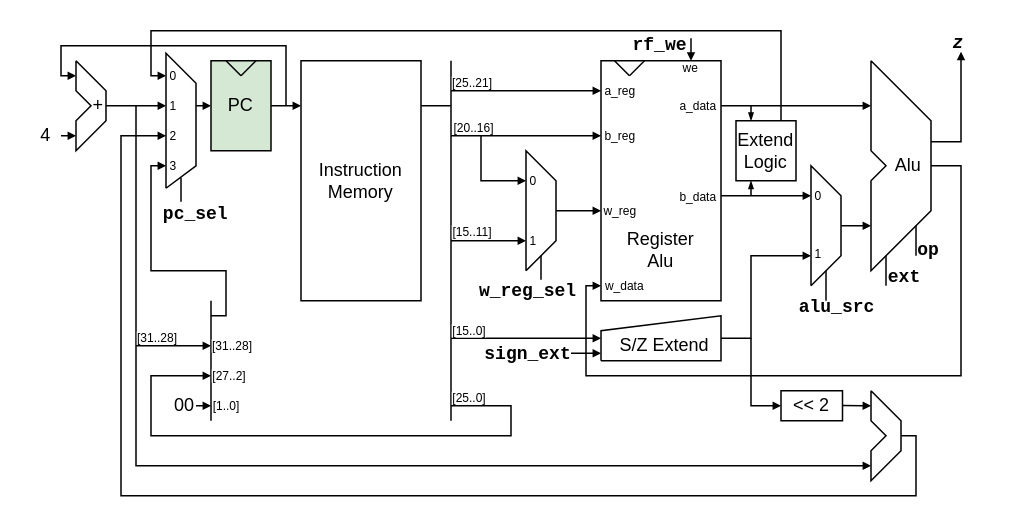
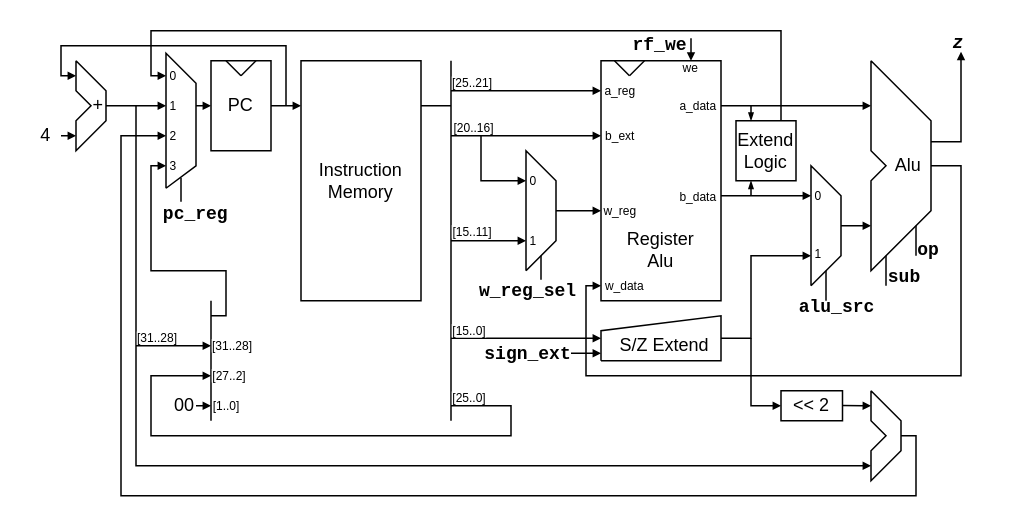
(241, 106) -> (241, 106)
(620, 136) -> (620, 136)
(196, 214) -> (196, 214)
(905, 277) -> (905, 277)
